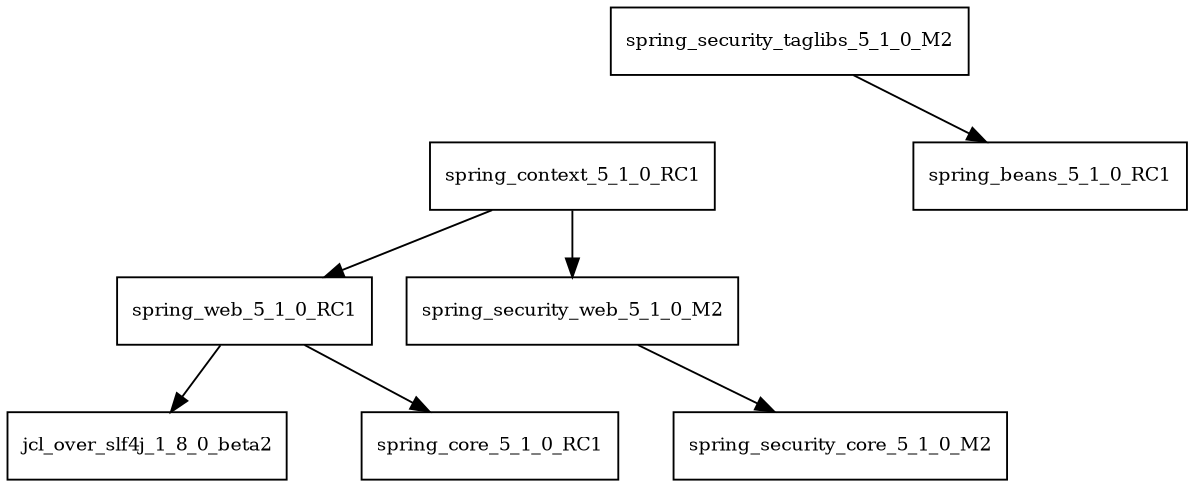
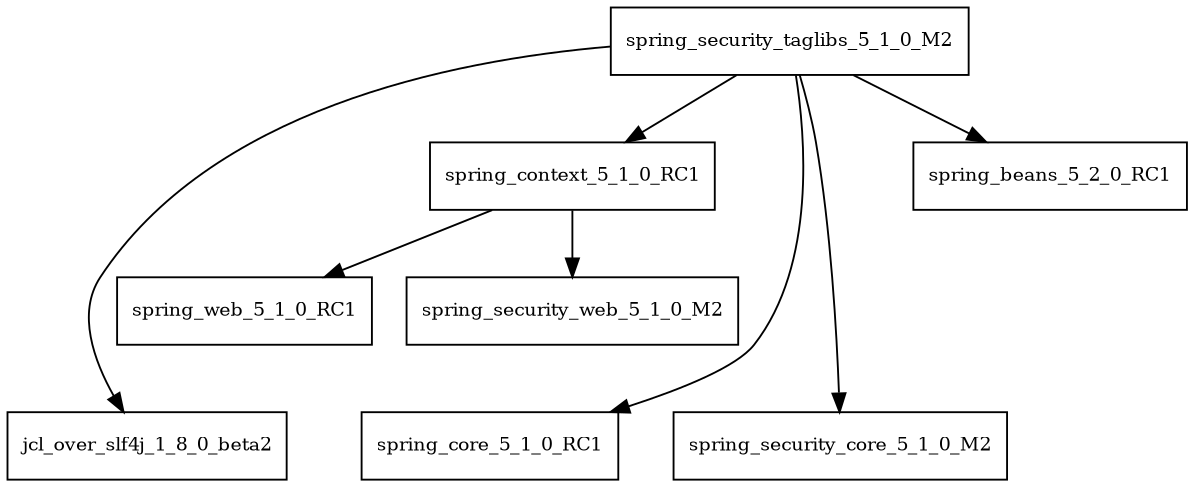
none -> (689, 104)
(1050, 176) -> (1050, 176)
(201, 371) -> (271, 133)
(359, 374) -> (786, 283)
(698, 374) -> (828, 233)
